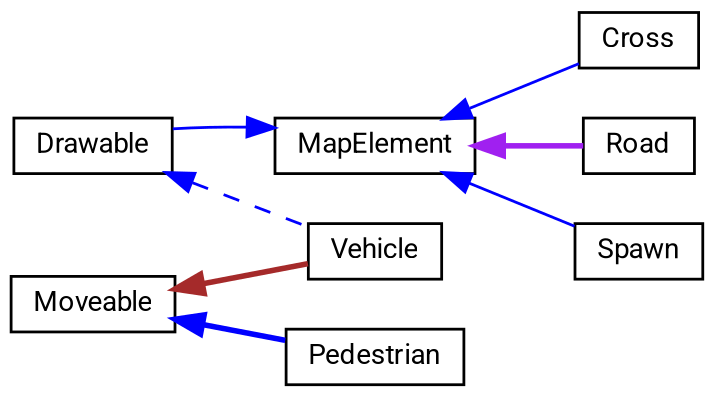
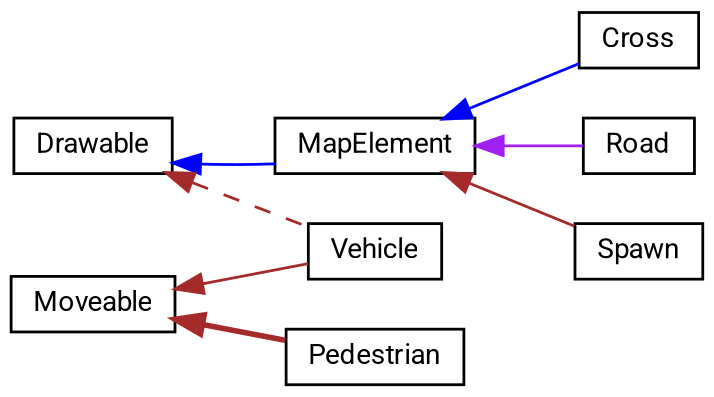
(210, 127) -> (238, 165)
(543, 146) -> (543, 146)
(250, 205) -> (250, 205)
(522, 205) -> (522, 205)
(255, 274) -> (255, 274)
(244, 332) -> (244, 332)
